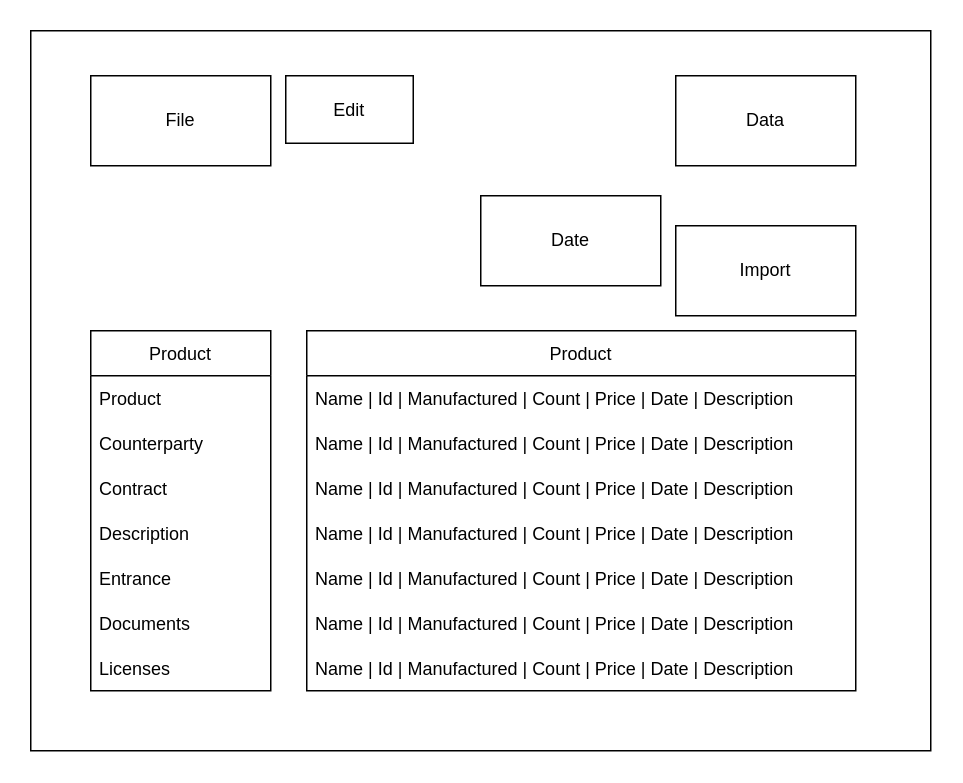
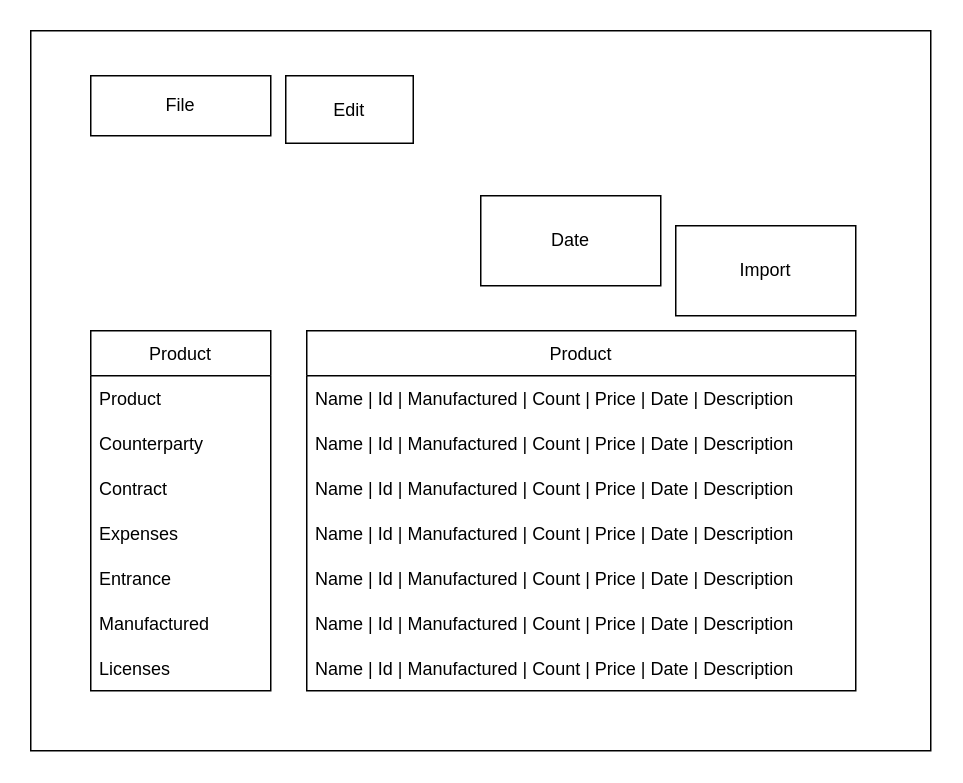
(181, 121) -> (181, 106)
(766, 121) -> none
(150, 534) -> (139, 534)
(144, 624) -> (159, 624)
